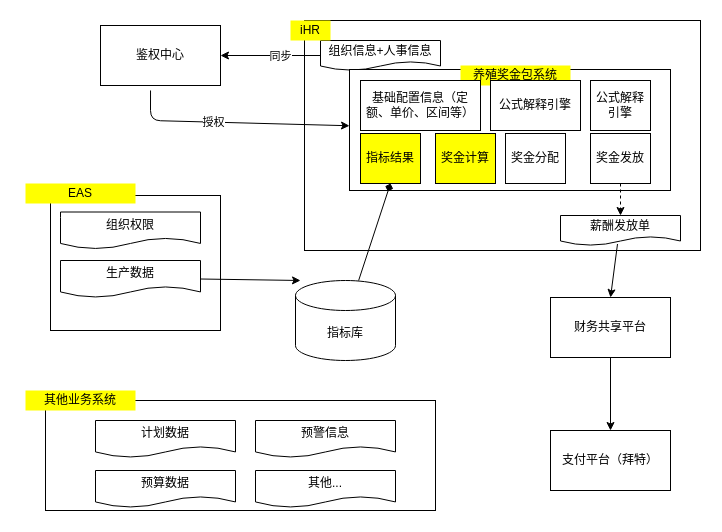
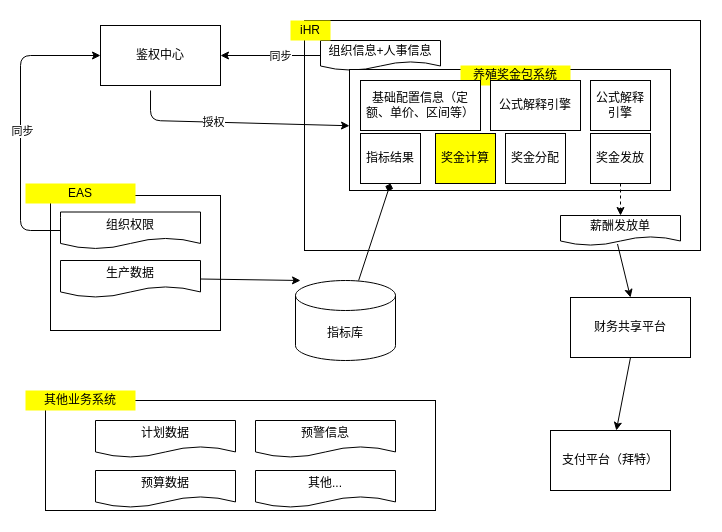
none -> (21, 127)
(391, 159) -> (391, 159)
(611, 328) -> (631, 328)
